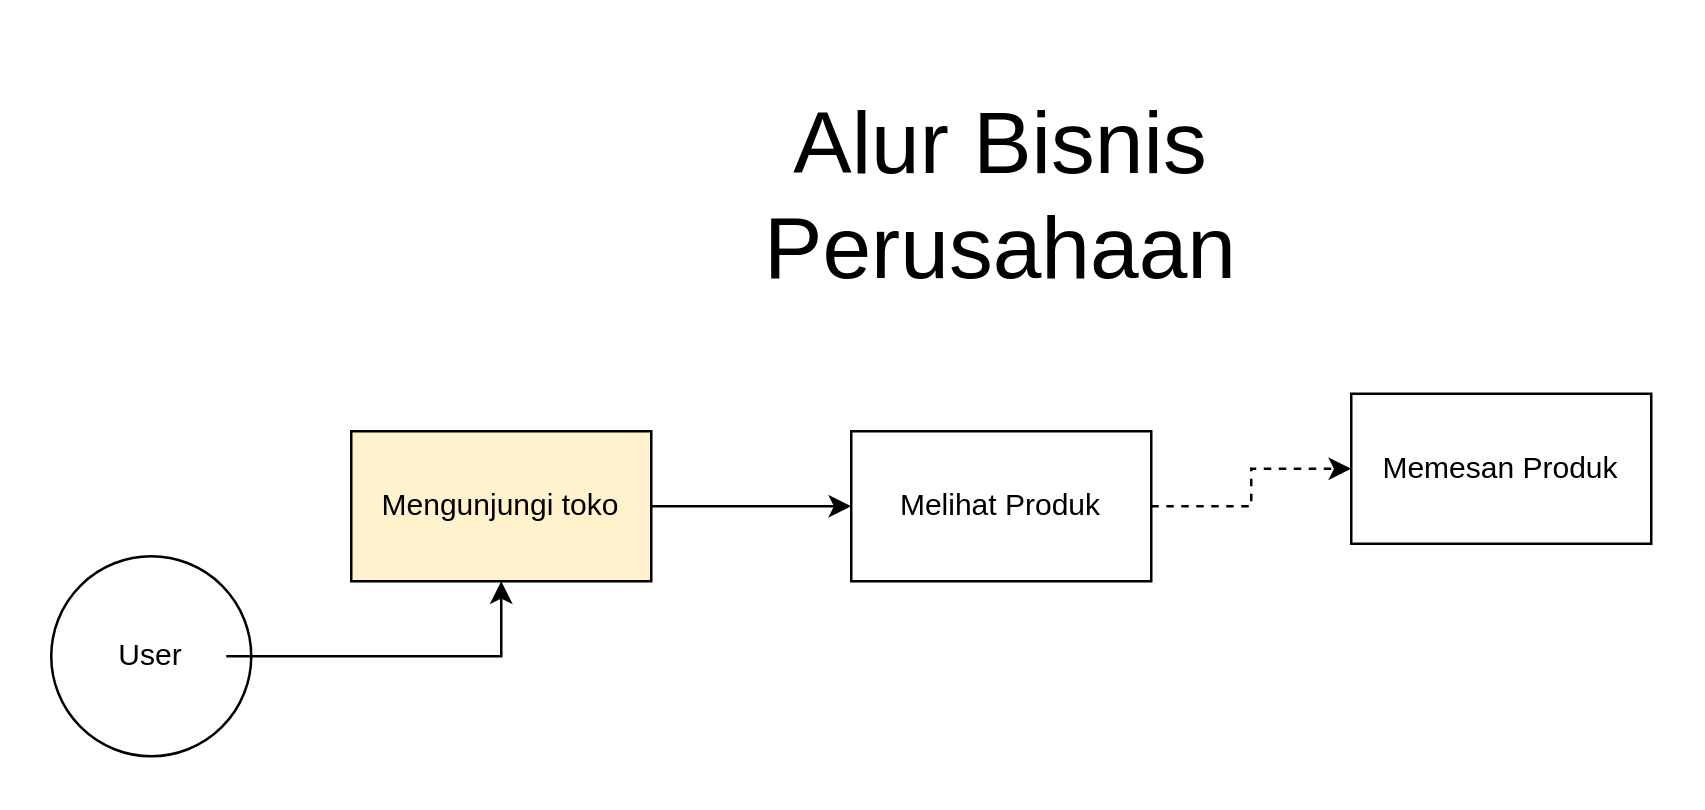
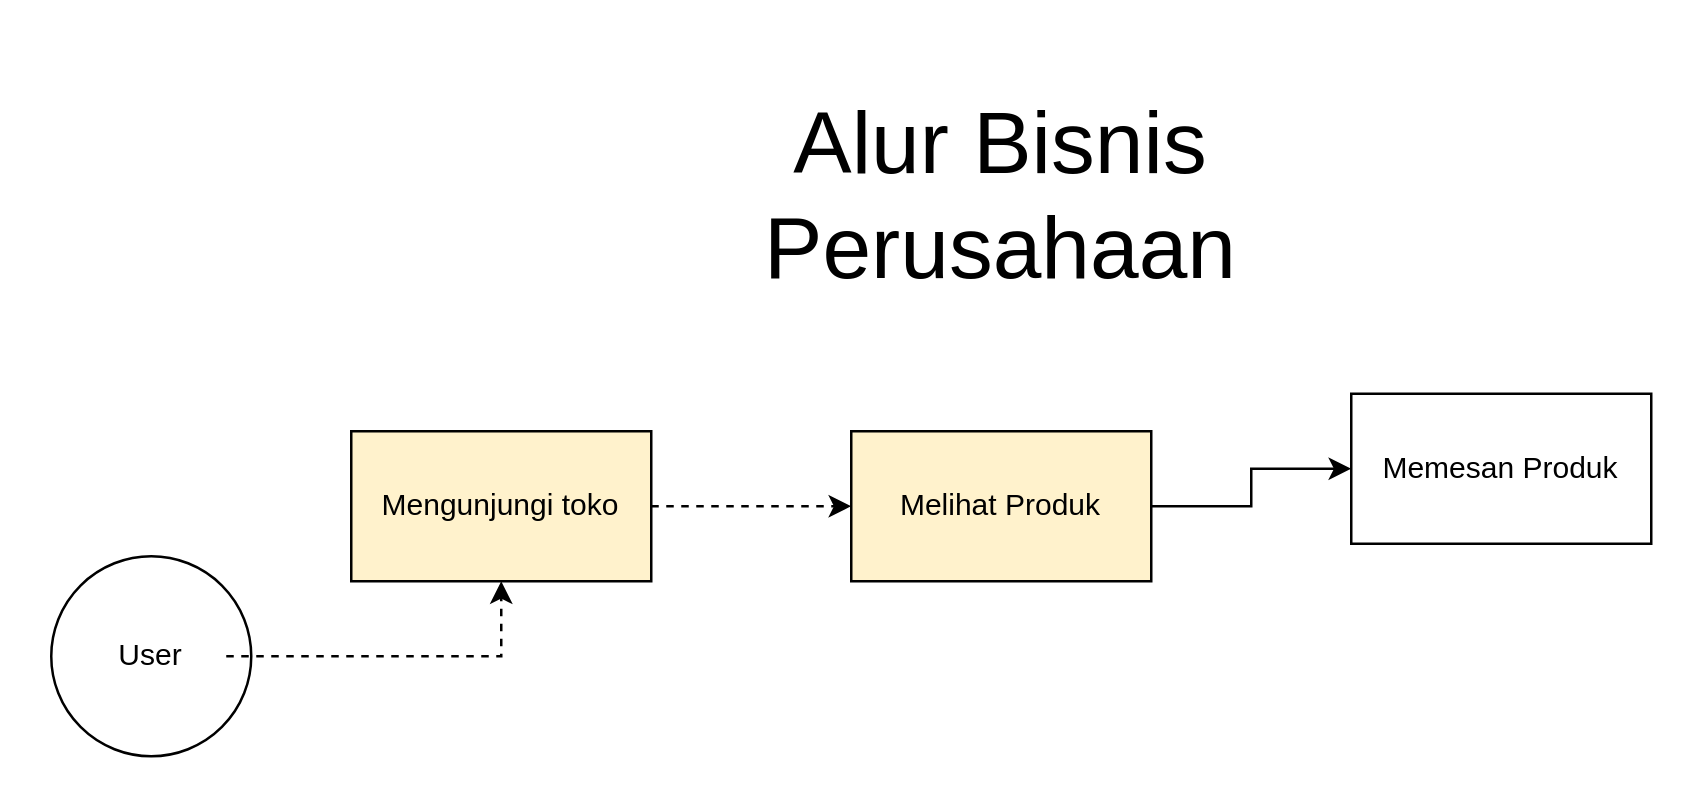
(1251, 493) -> (1251, 493)
(742, 506) -> (742, 506)
(1001, 506) -> (1001, 506)
(397, 656) -> (397, 656)
